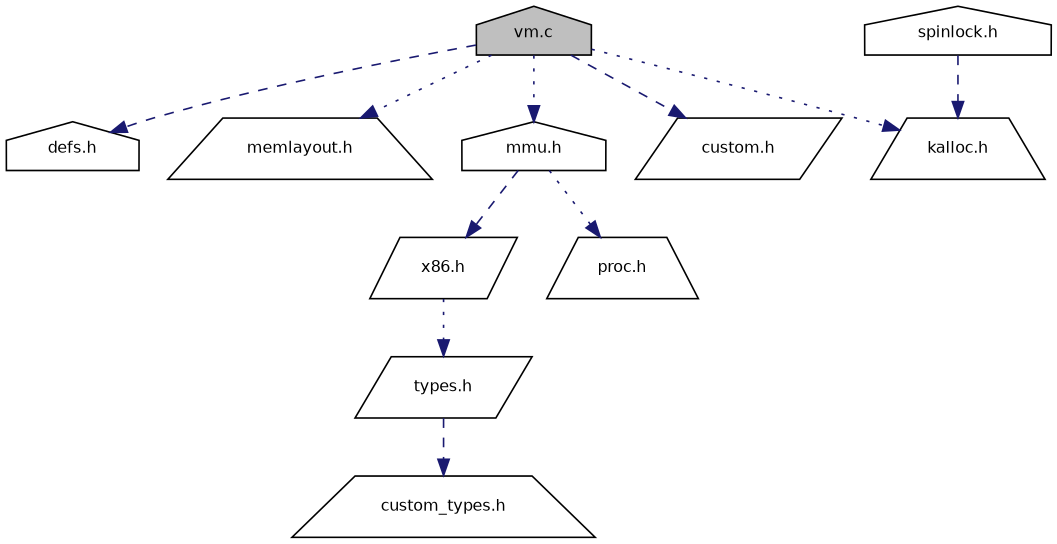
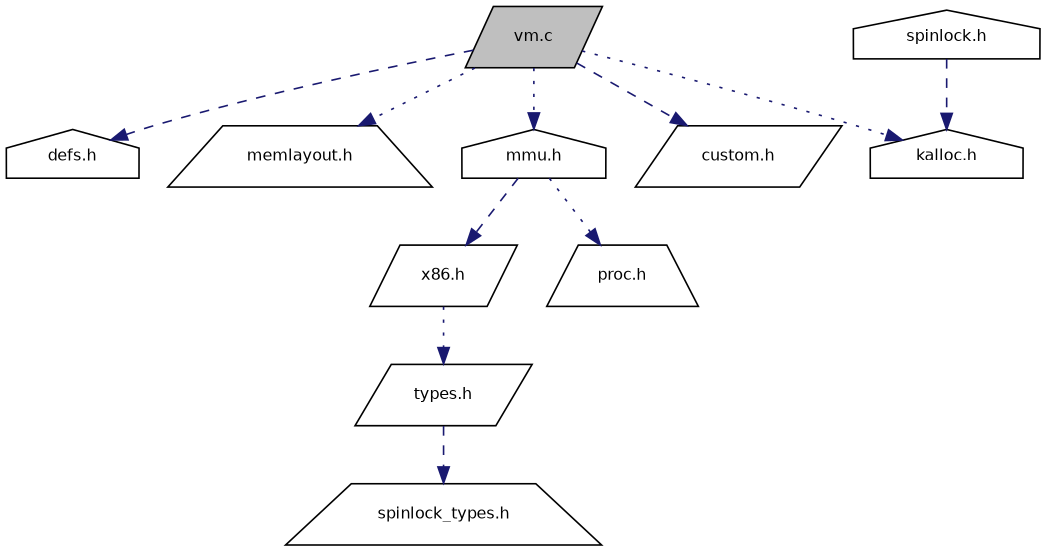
(534, 33) -> (534, 37)
(958, 149) -> (947, 156)
(444, 507) -> (444, 514)
